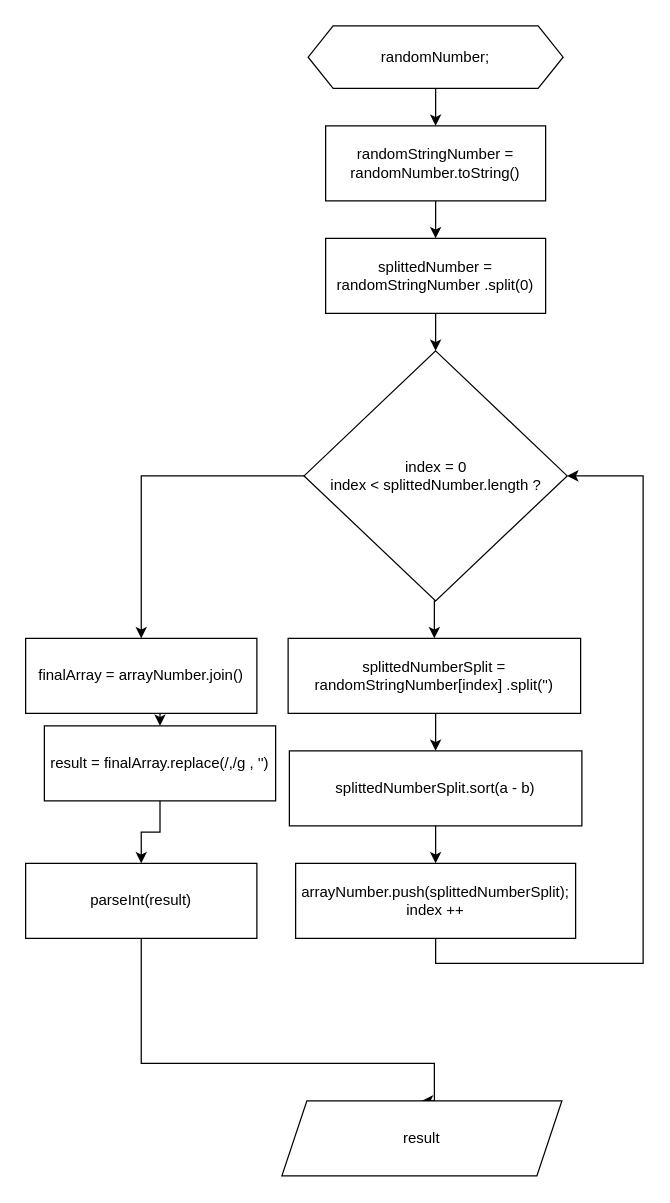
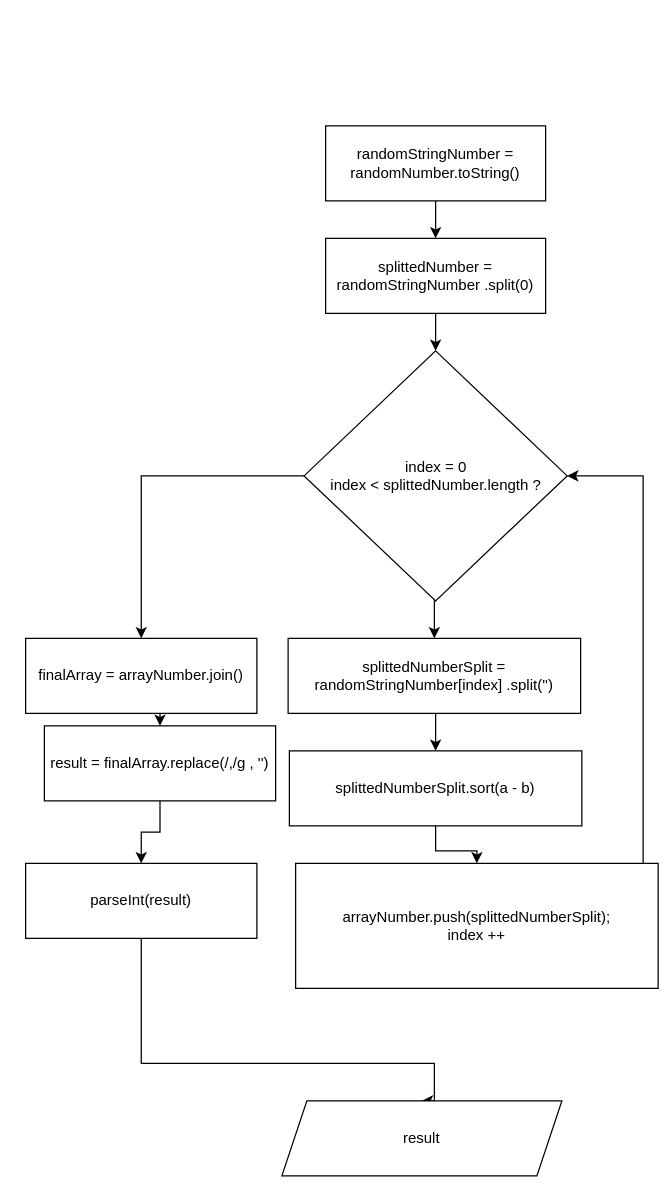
(436, 57) -> none
(436, 102) -> none
(436, 901) -> (477, 926)
